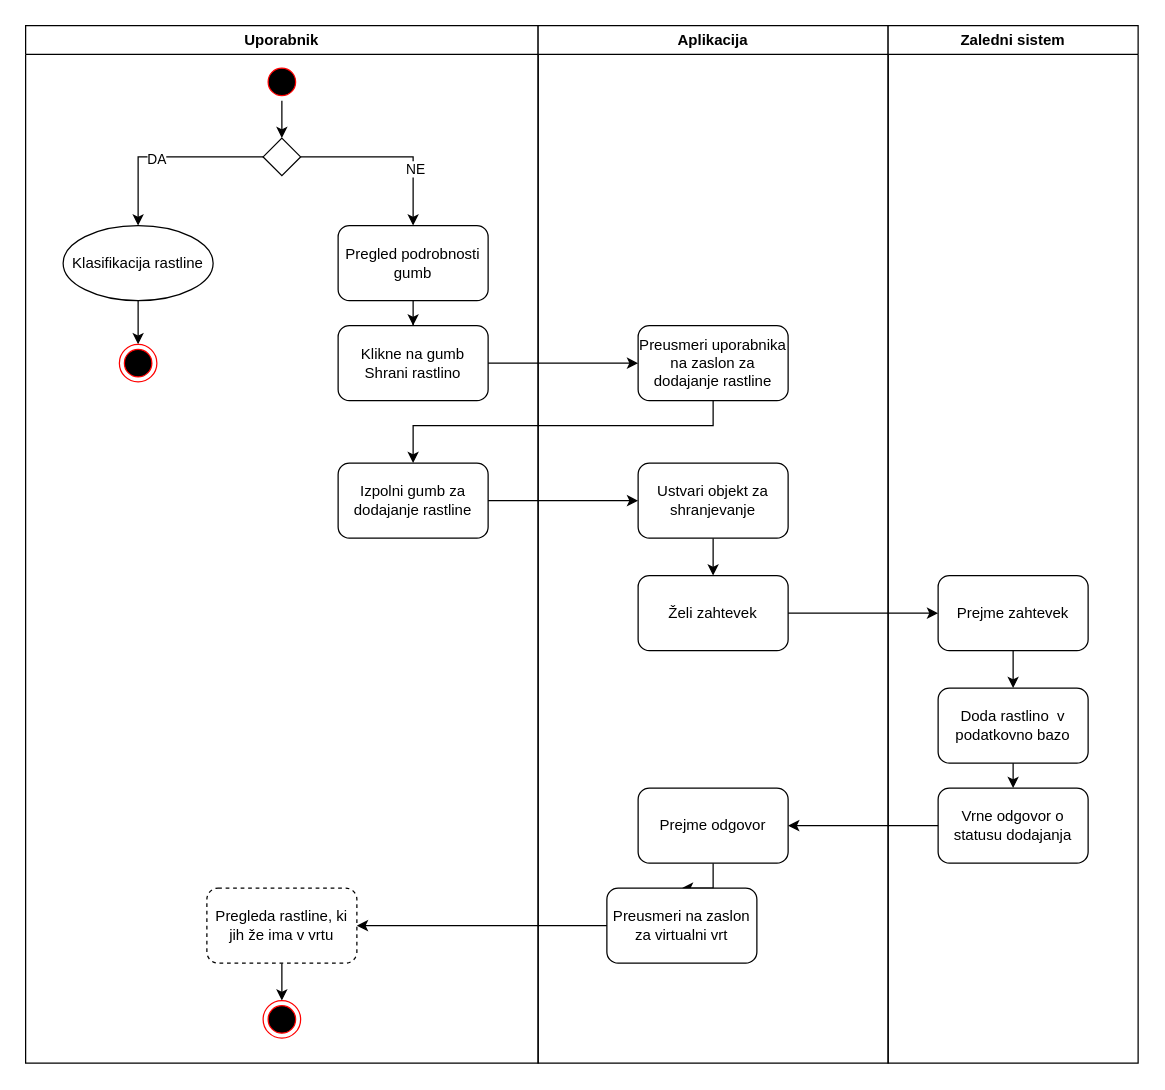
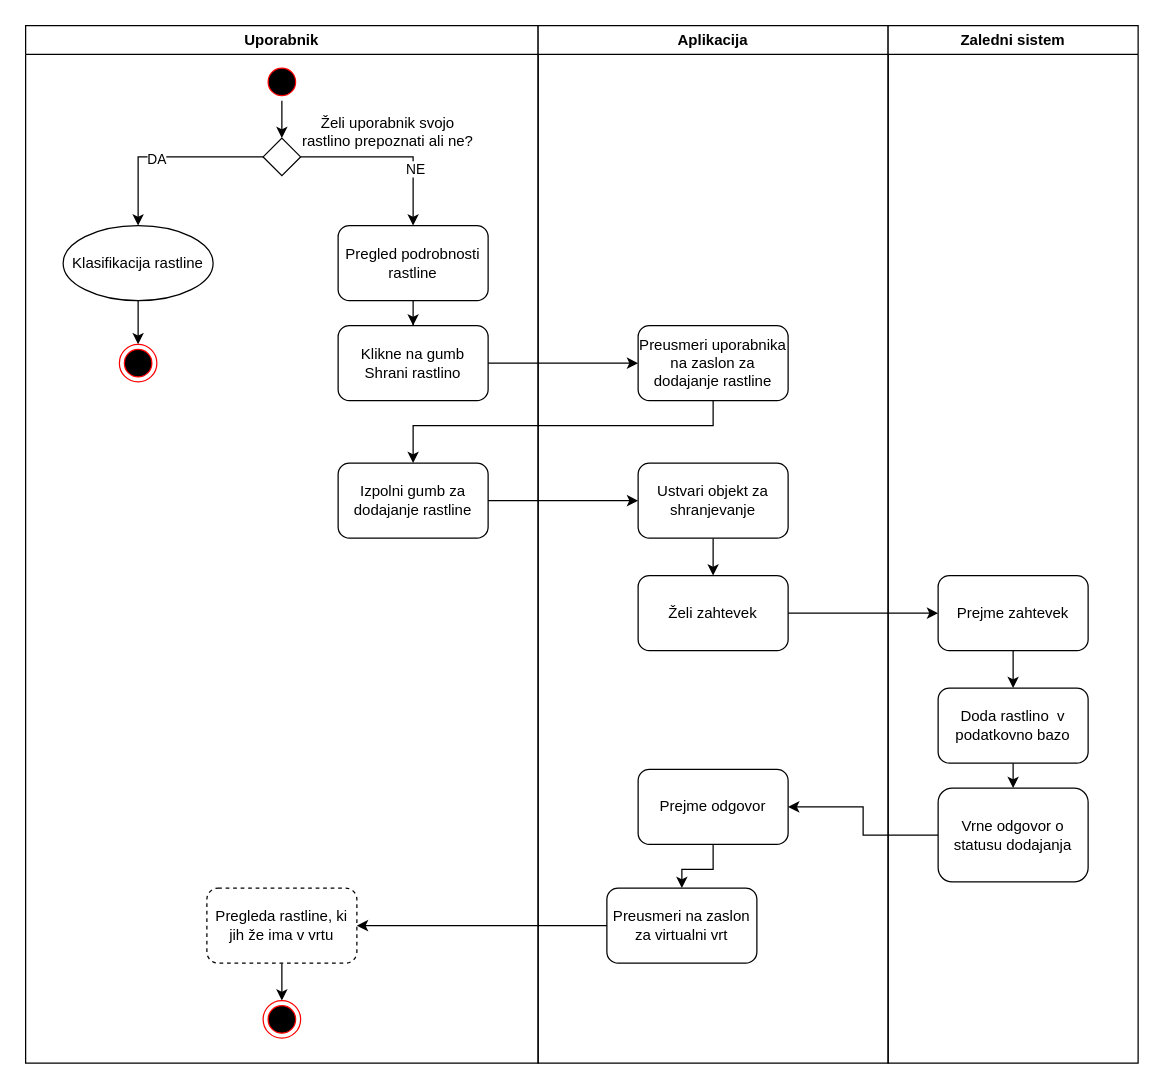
none -> (388, 132)
(413, 263) -> (413, 263)
(713, 826) -> (713, 807)
(1013, 826) -> (1013, 835)
